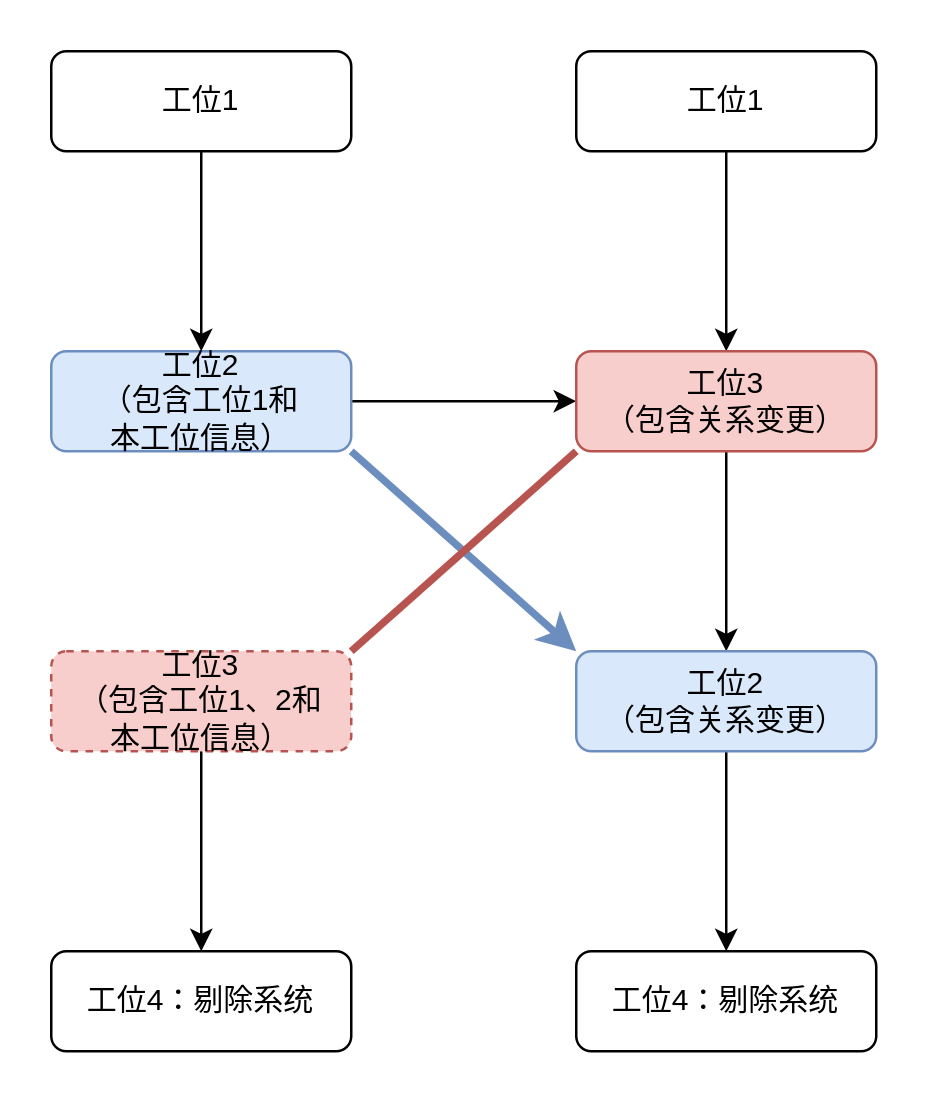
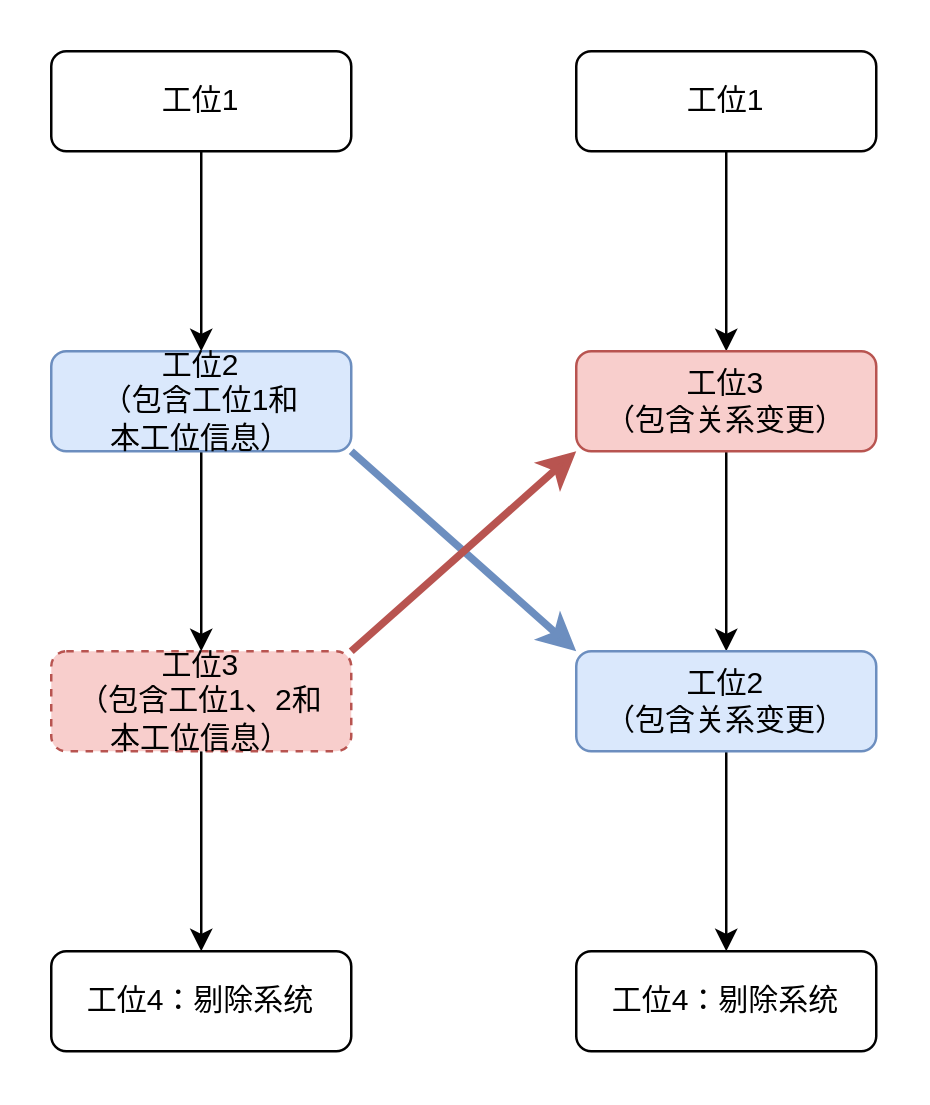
(455, 401) -> (201, 543)
(566, 461) -> (557, 469)
